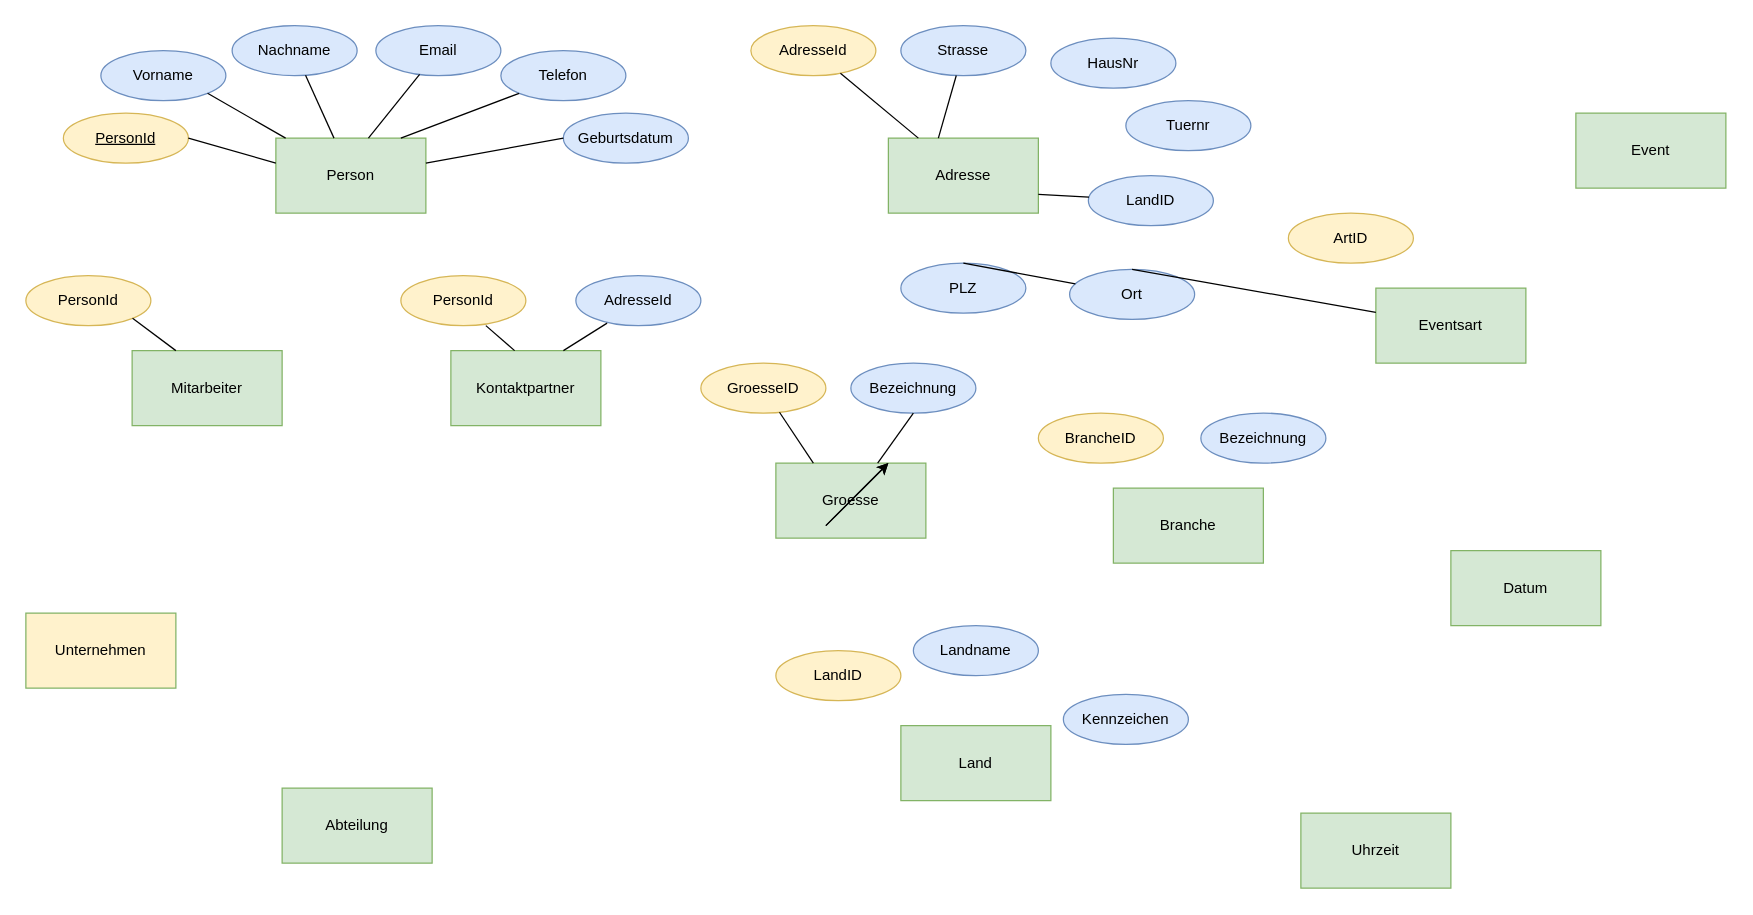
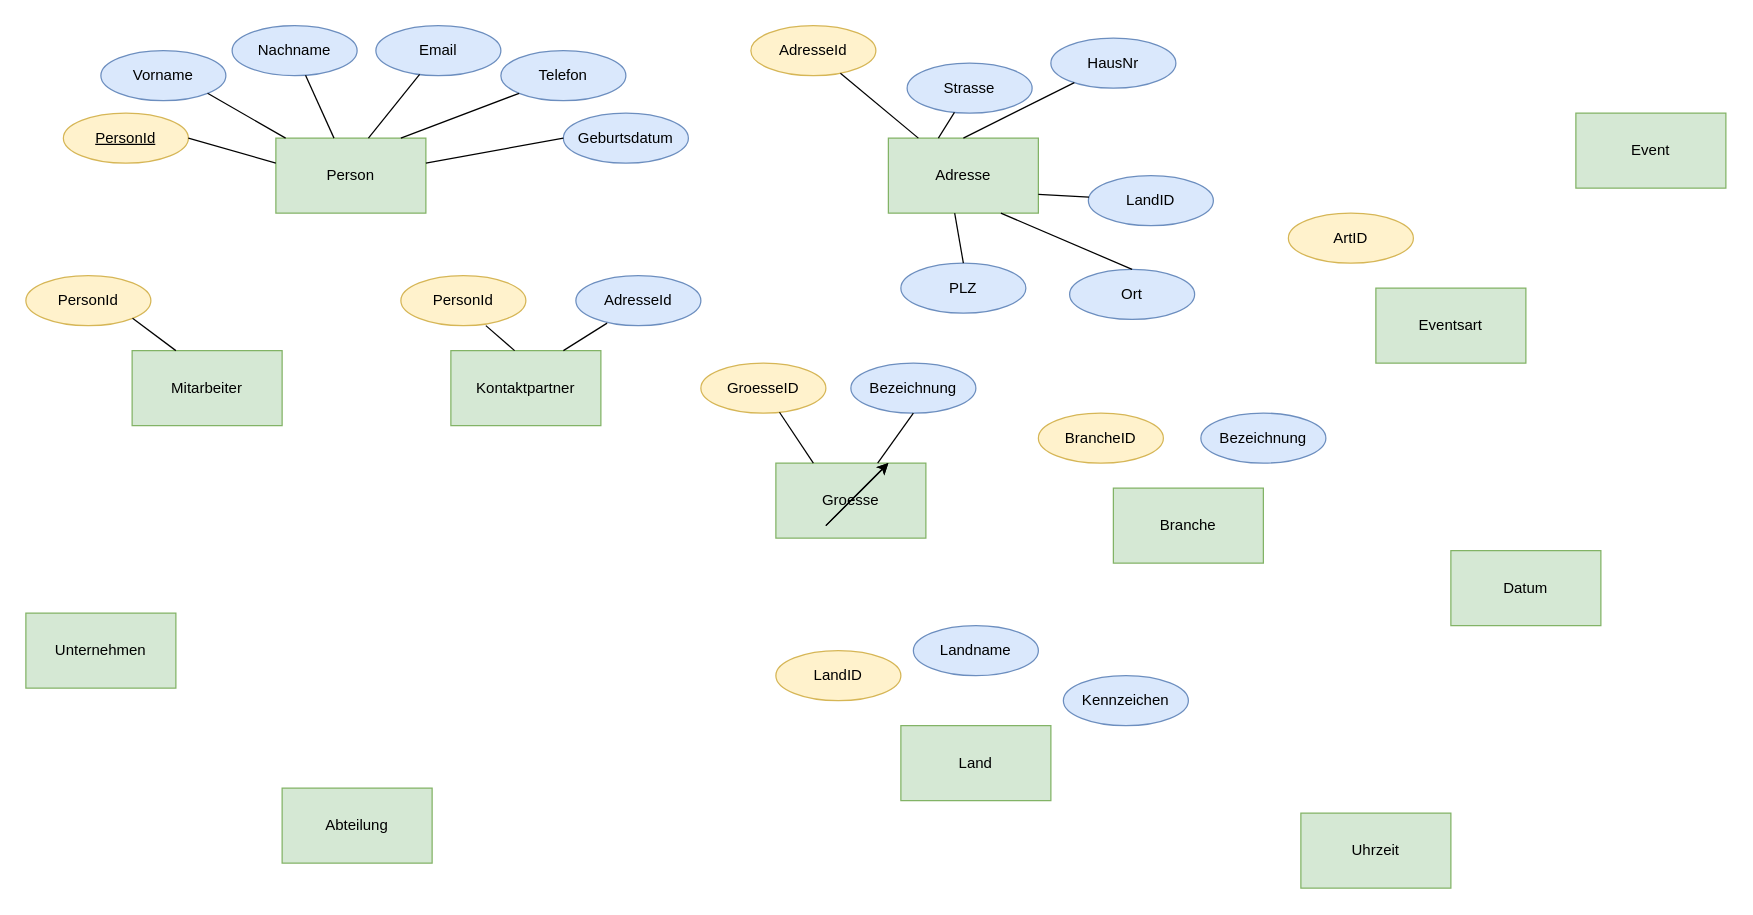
(963, 51) -> (969, 88)
none -> (1019, 110)
(1188, 126) -> none
(1019, 273) -> (959, 238)
(1253, 291) -> (1066, 241)
(101, 651) -> (101, 651)
(1126, 719) -> (1126, 701)
